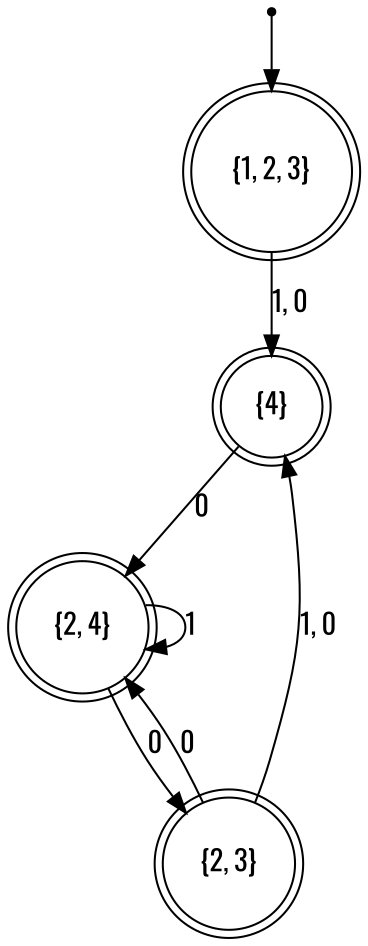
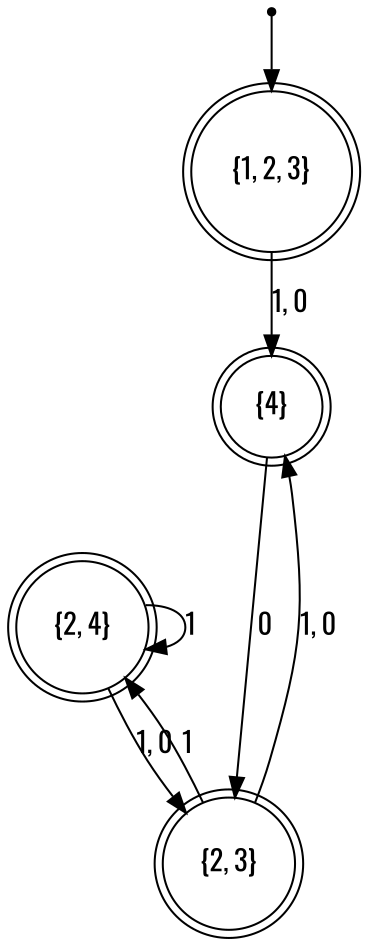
(189, 503) -> (252, 617)
(156, 745) -> (156, 745)
(188, 745) -> (188, 745)
